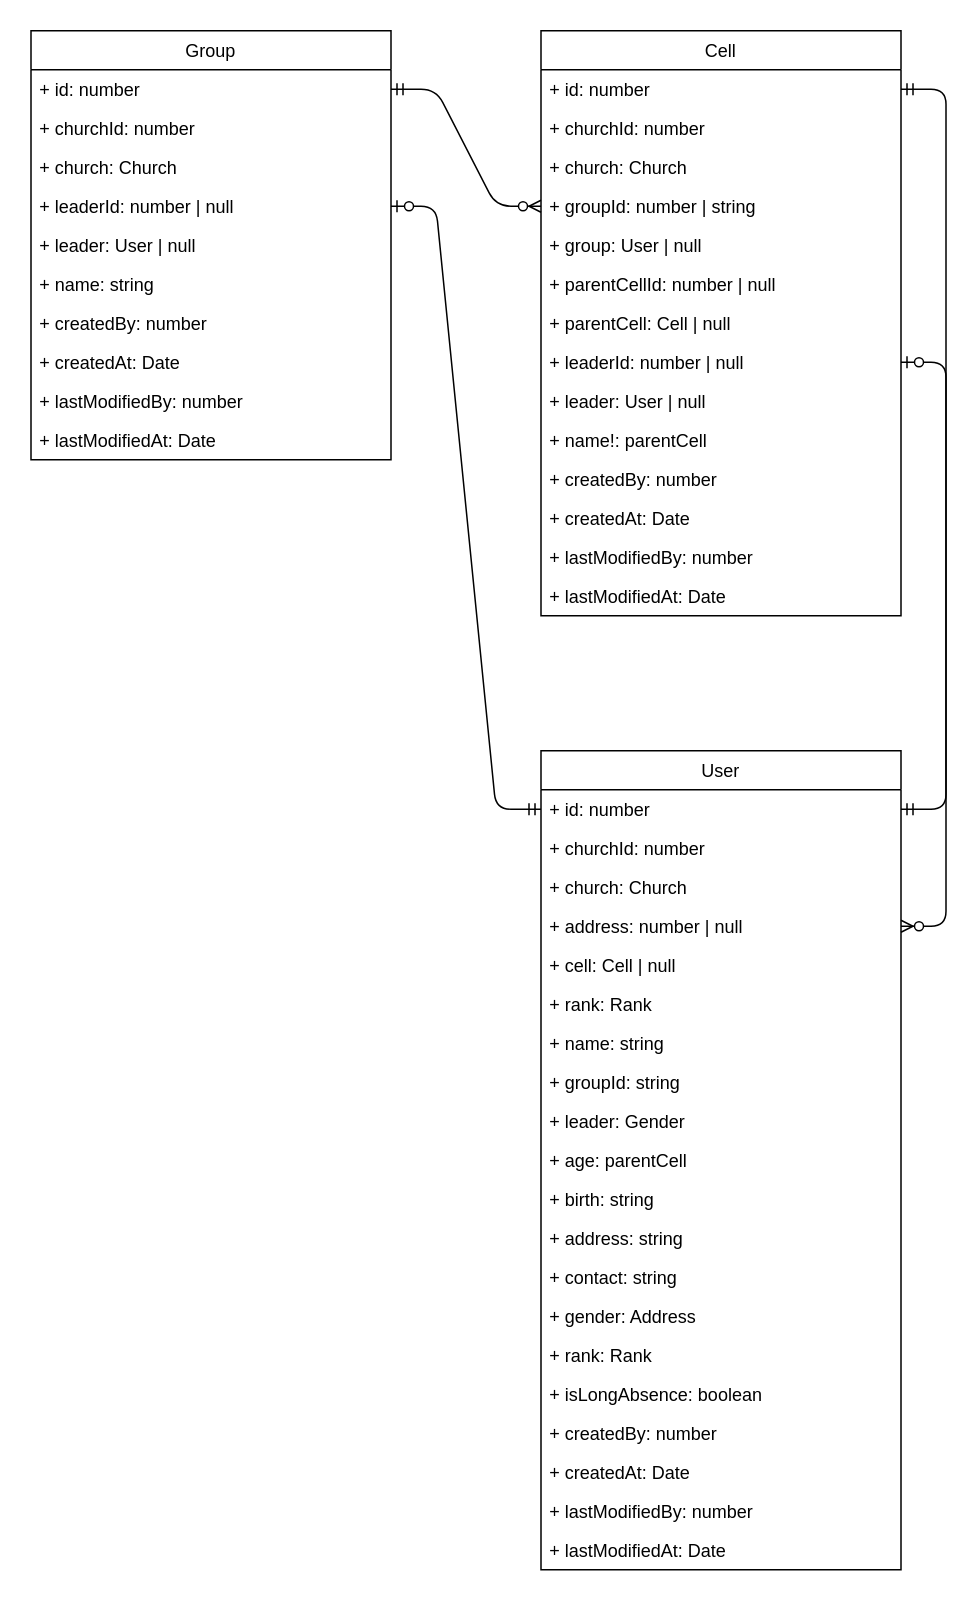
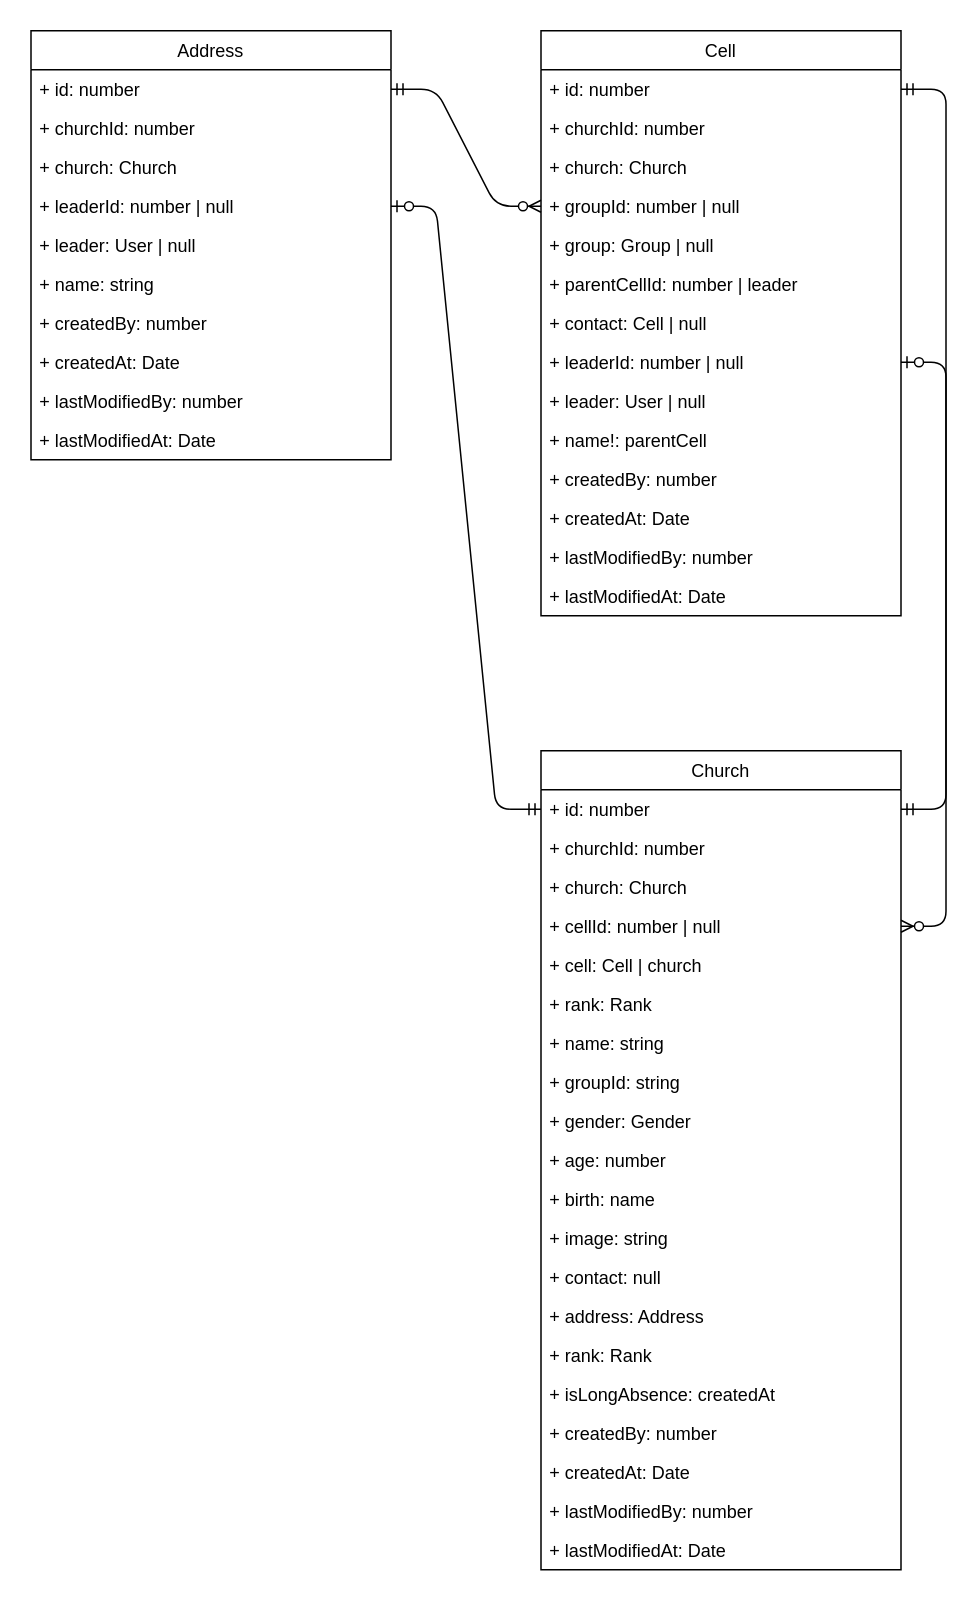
(210, 51) -> (210, 51)
(664, 207) -> (651, 207)
(631, 246) -> (636, 246)
(672, 285) -> (684, 285)
(647, 324) -> (636, 324)
(720, 771) -> (720, 771)
(651, 927) -> (642, 927)
(617, 966) -> (631, 966)
(620, 1122) -> (623, 1122)
(623, 1161) -> (608, 1161)
(613, 1200) -> (605, 1200)
(625, 1239) -> (613, 1239)
(625, 1278) -> (613, 1278)
(628, 1317) -> (633, 1317)
(658, 1395) -> (671, 1395)
